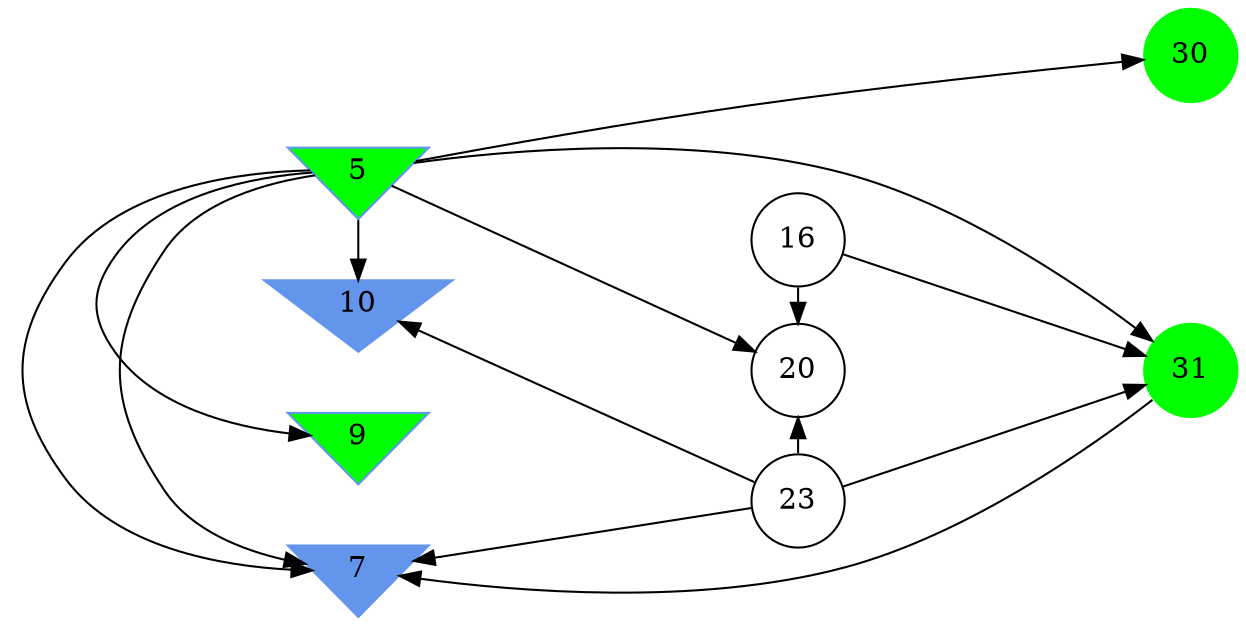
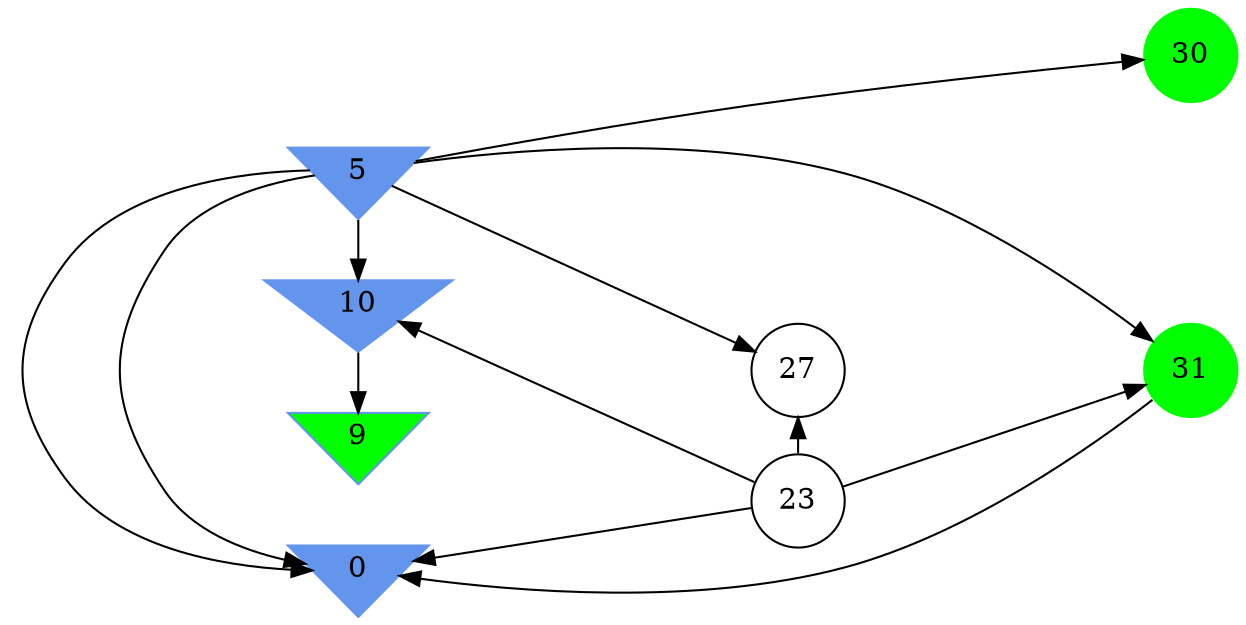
(358, 171) -> (358, 171)
(798, 240) -> none
(98, 293) -> (358, 372)
(798, 370) -> (798, 370)
(358, 569) -> (358, 569)
